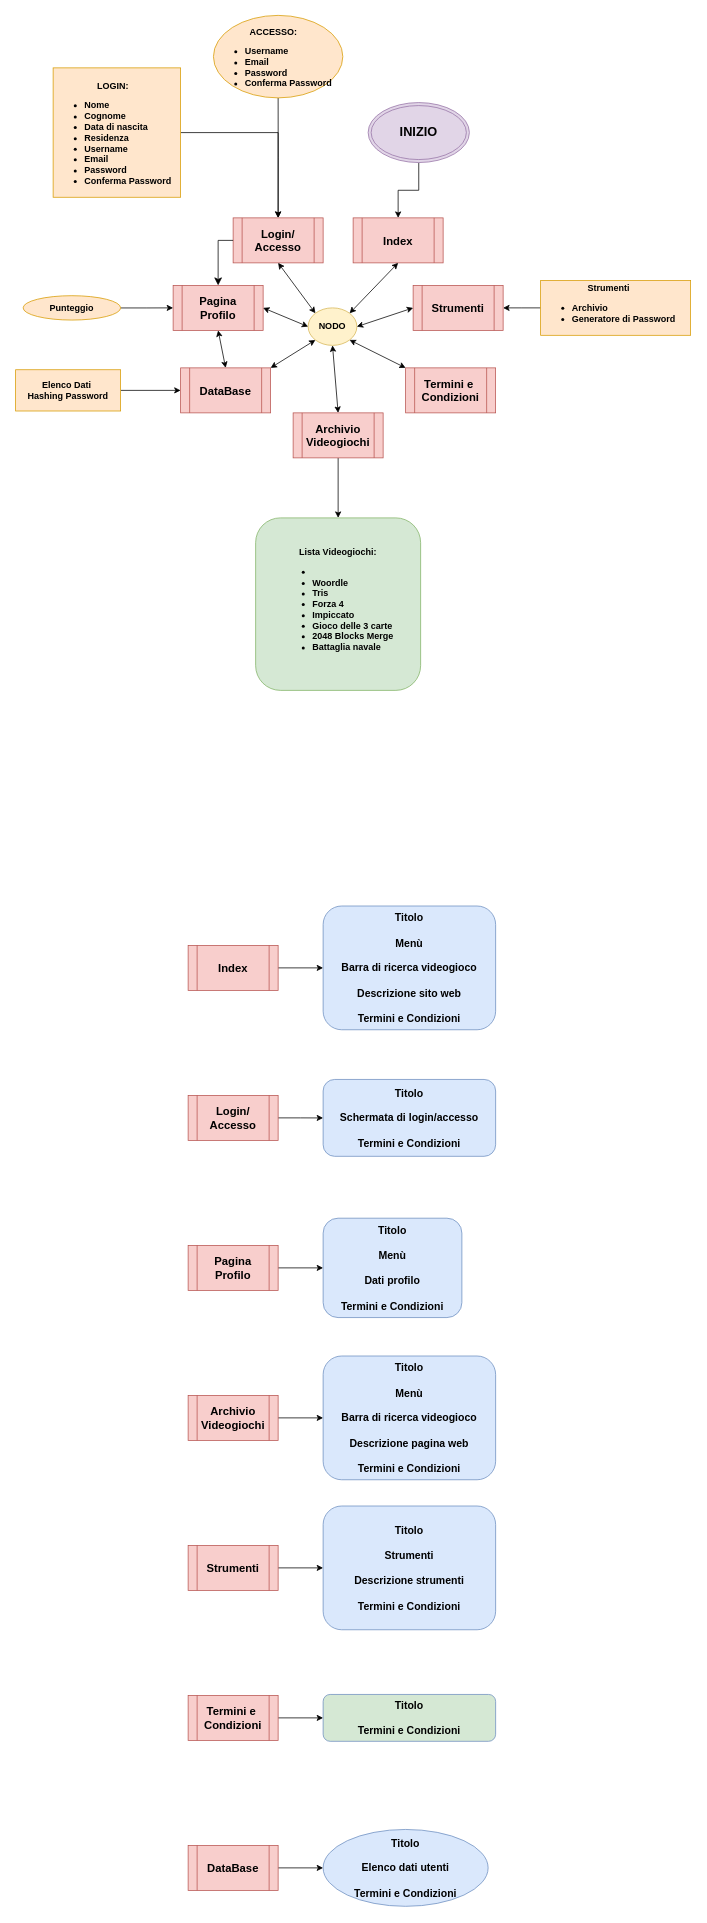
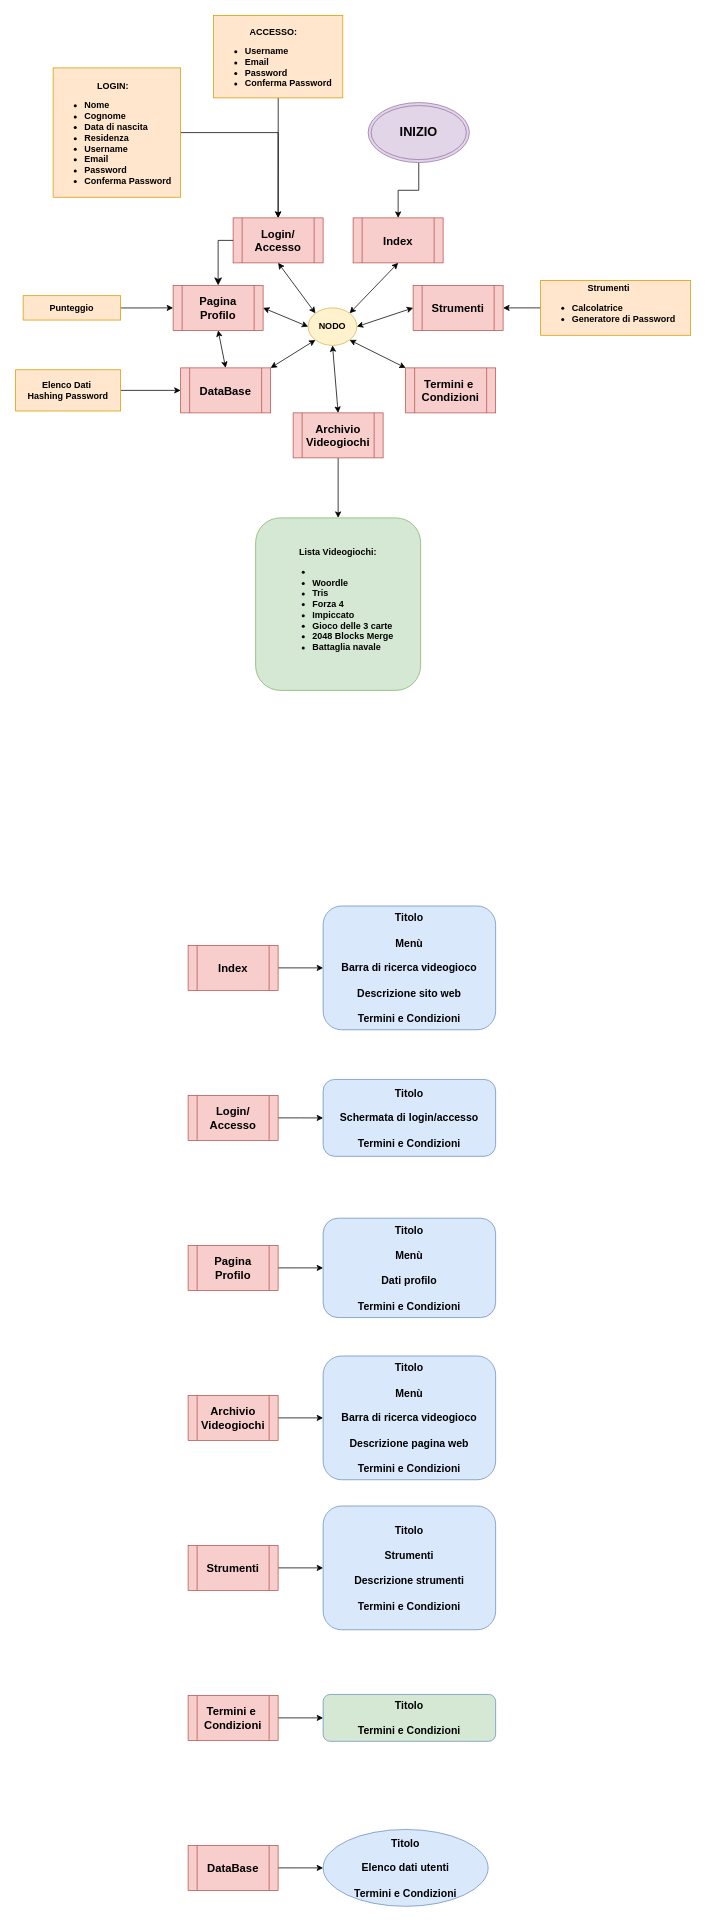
(278, 57) -> (278, 57)
(72, 308) -> (72, 308)
(594, 308) -> (594, 308)
(392, 1268) -> (409, 1268)
